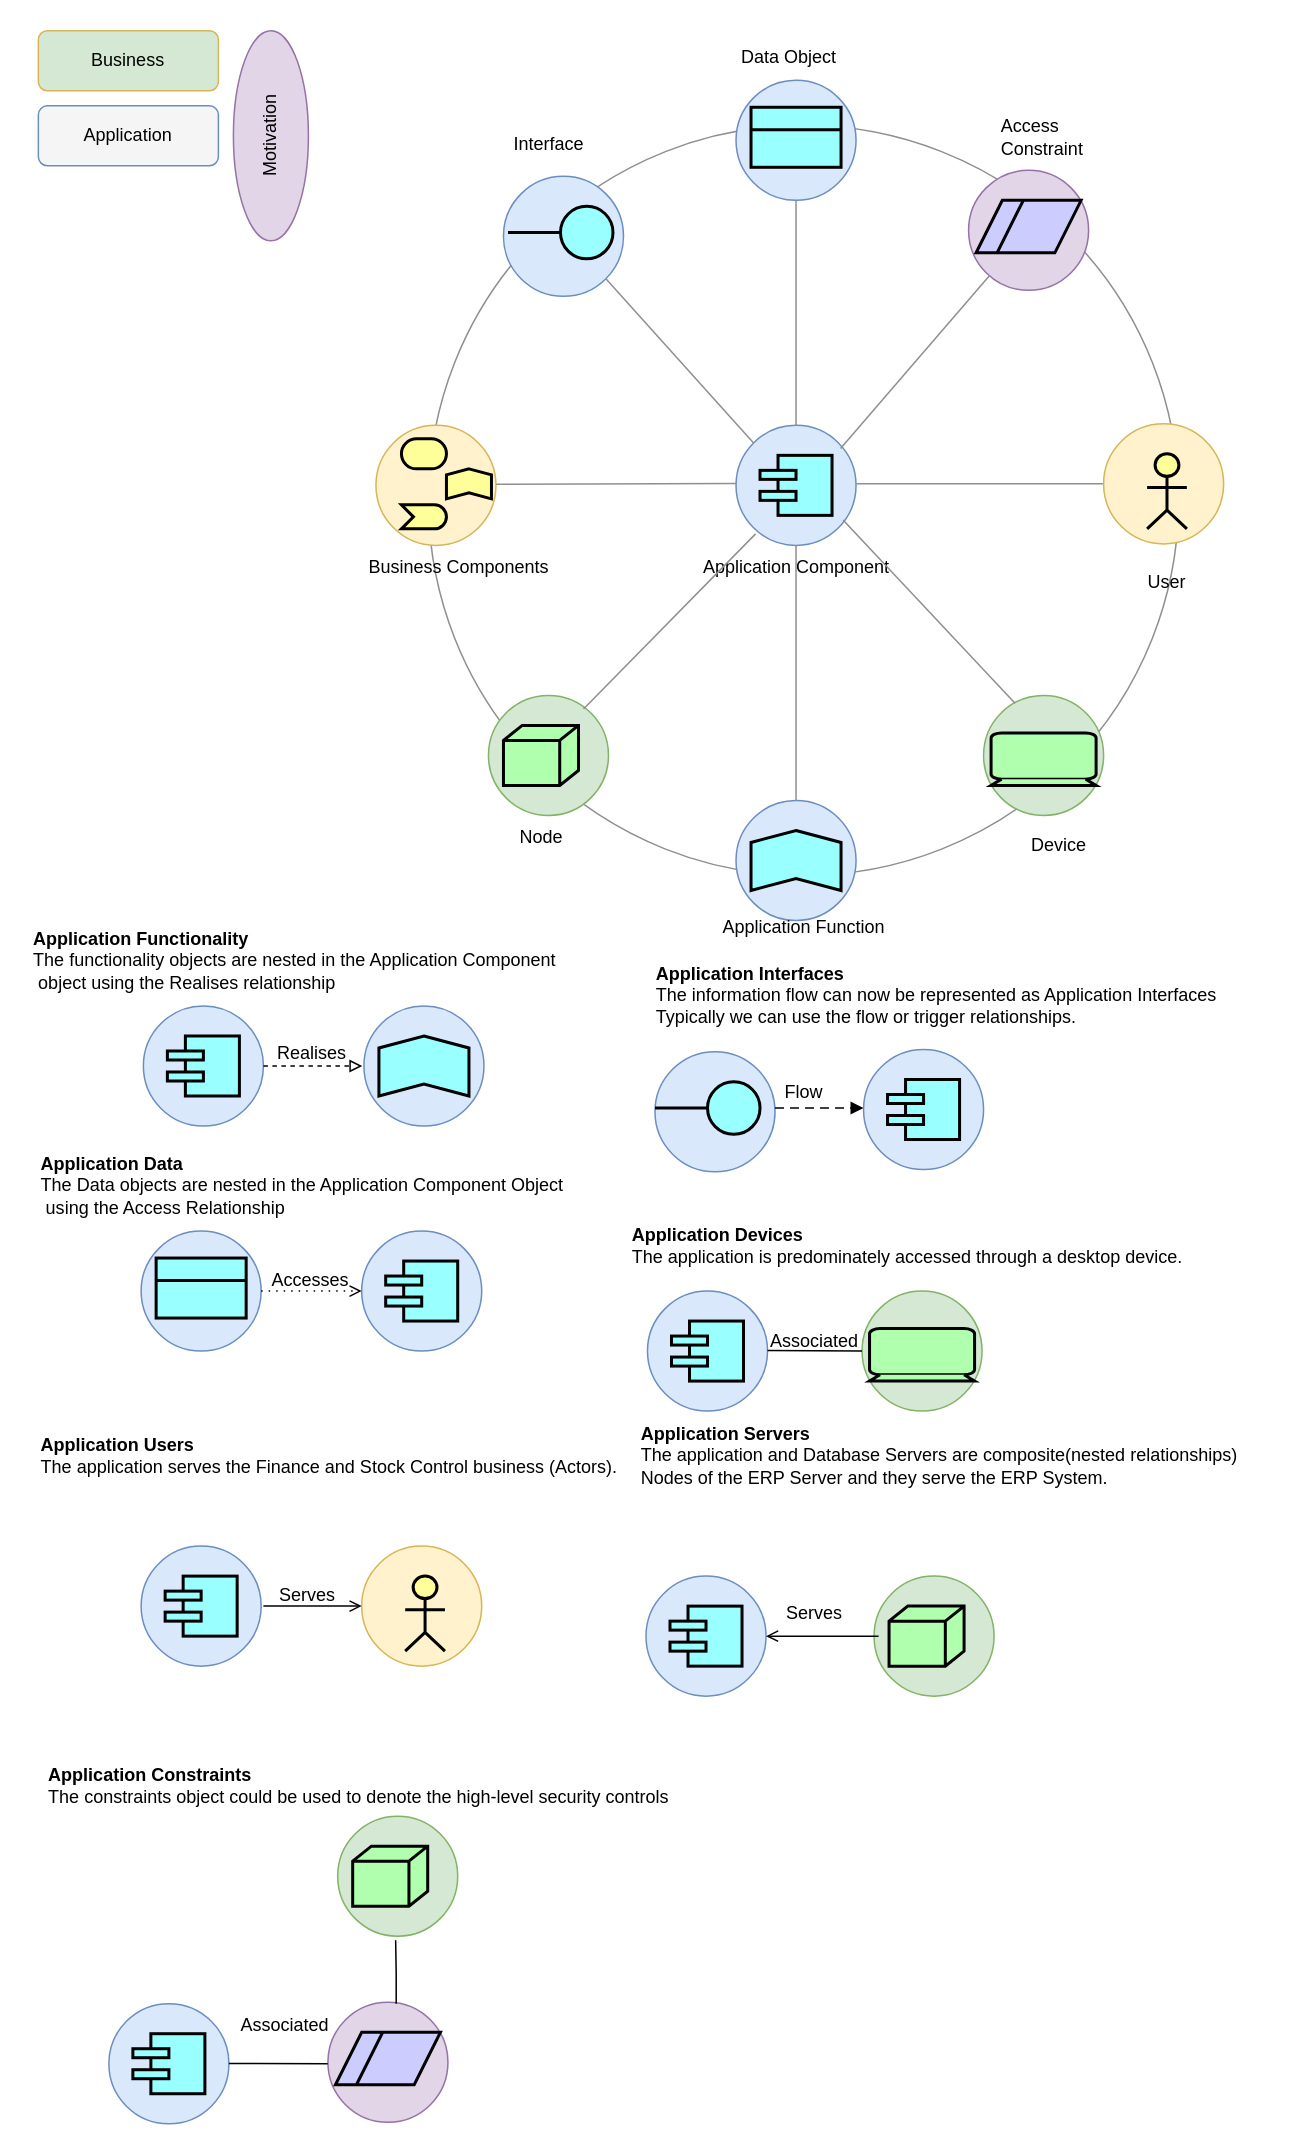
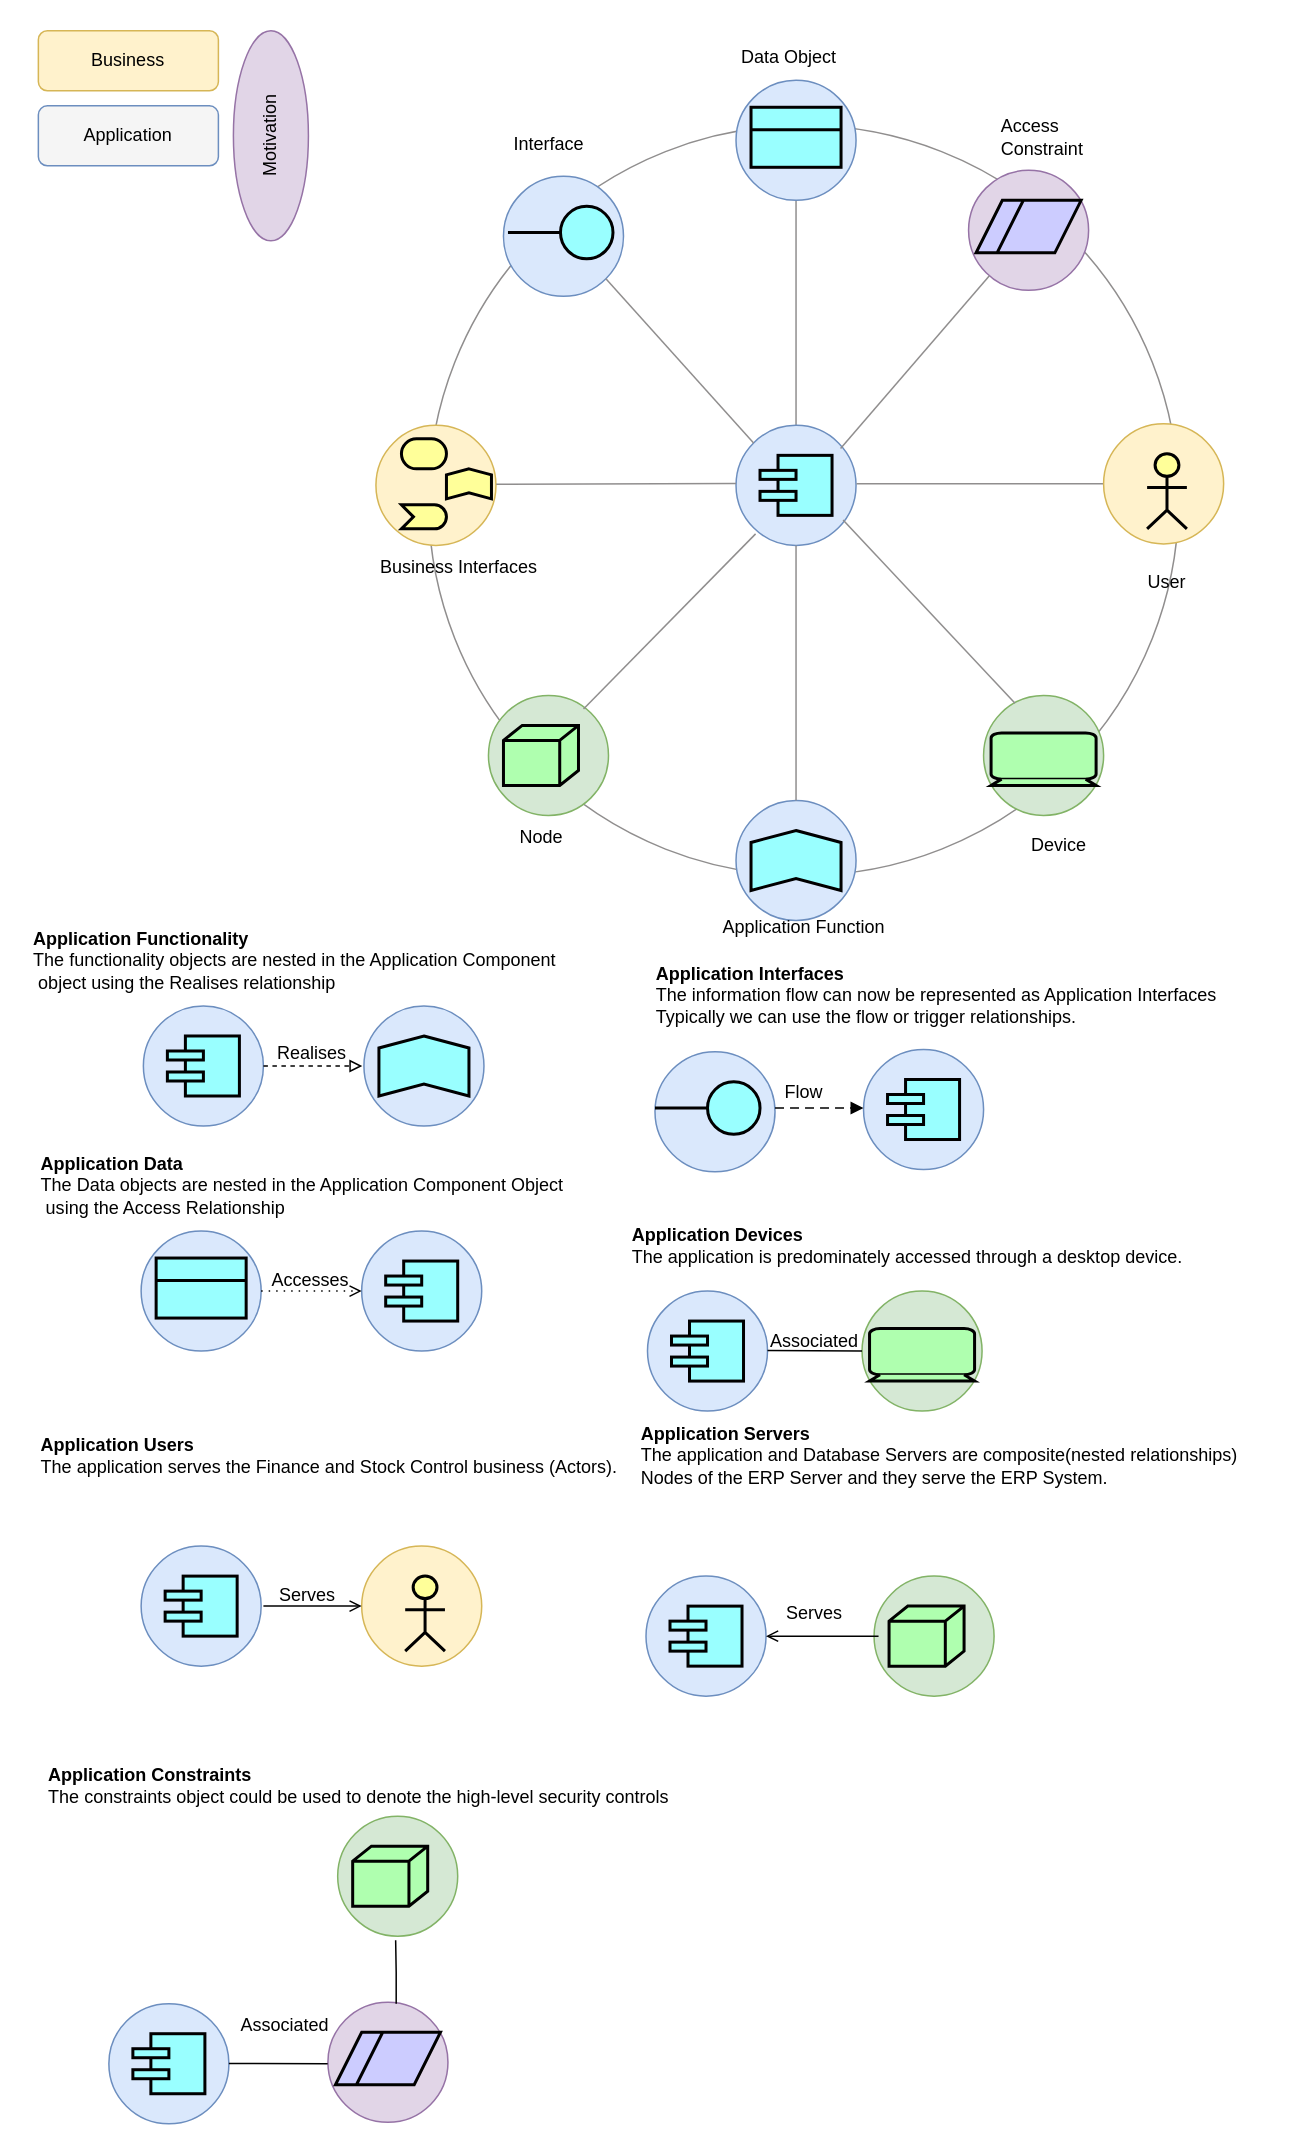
(128, 61) -> (128, 61)
(459, 568) -> (459, 568)
(796, 568) -> none
